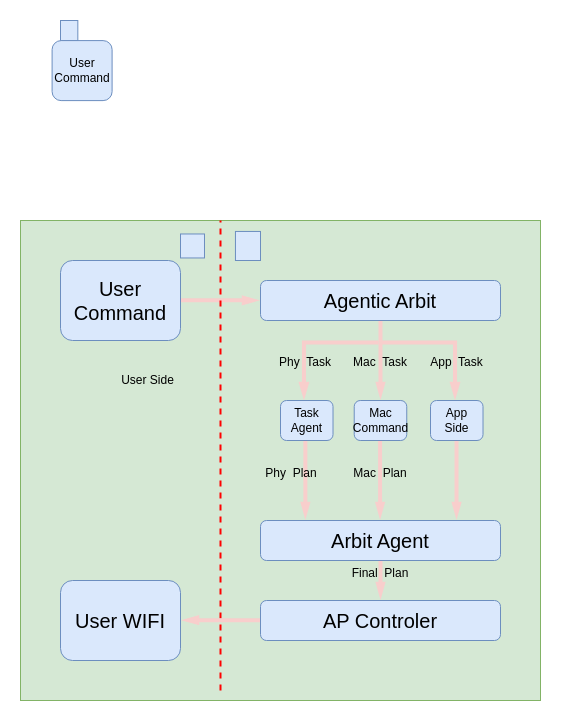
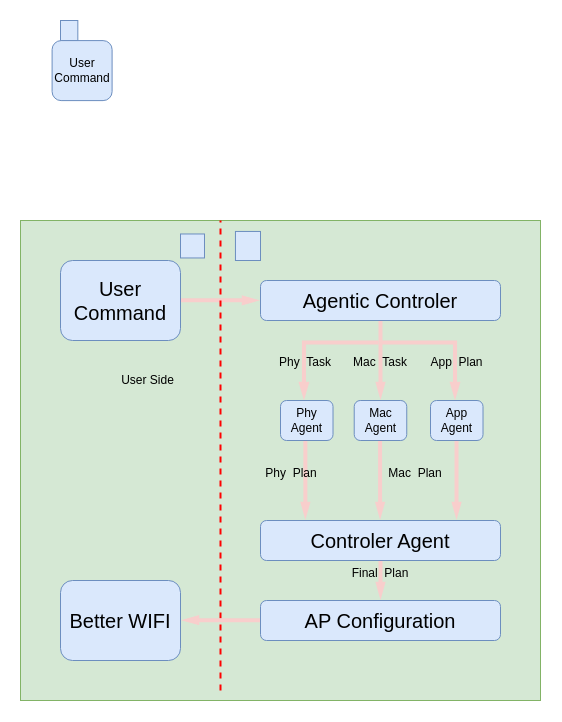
(381, 301) -> (381, 301)
(457, 363) -> (457, 363)
(307, 421) -> (307, 421)
(381, 421) -> (381, 421)
(457, 421) -> (457, 421)
(380, 473) -> (415, 473)
(381, 541) -> (381, 541)
(121, 621) -> (121, 621)
(381, 621) -> (381, 621)
